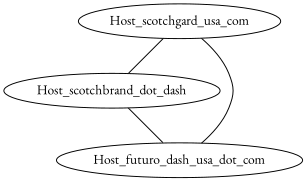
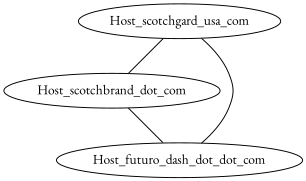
(112, 91) -> (112, 91)
(180, 160) -> (180, 160)
